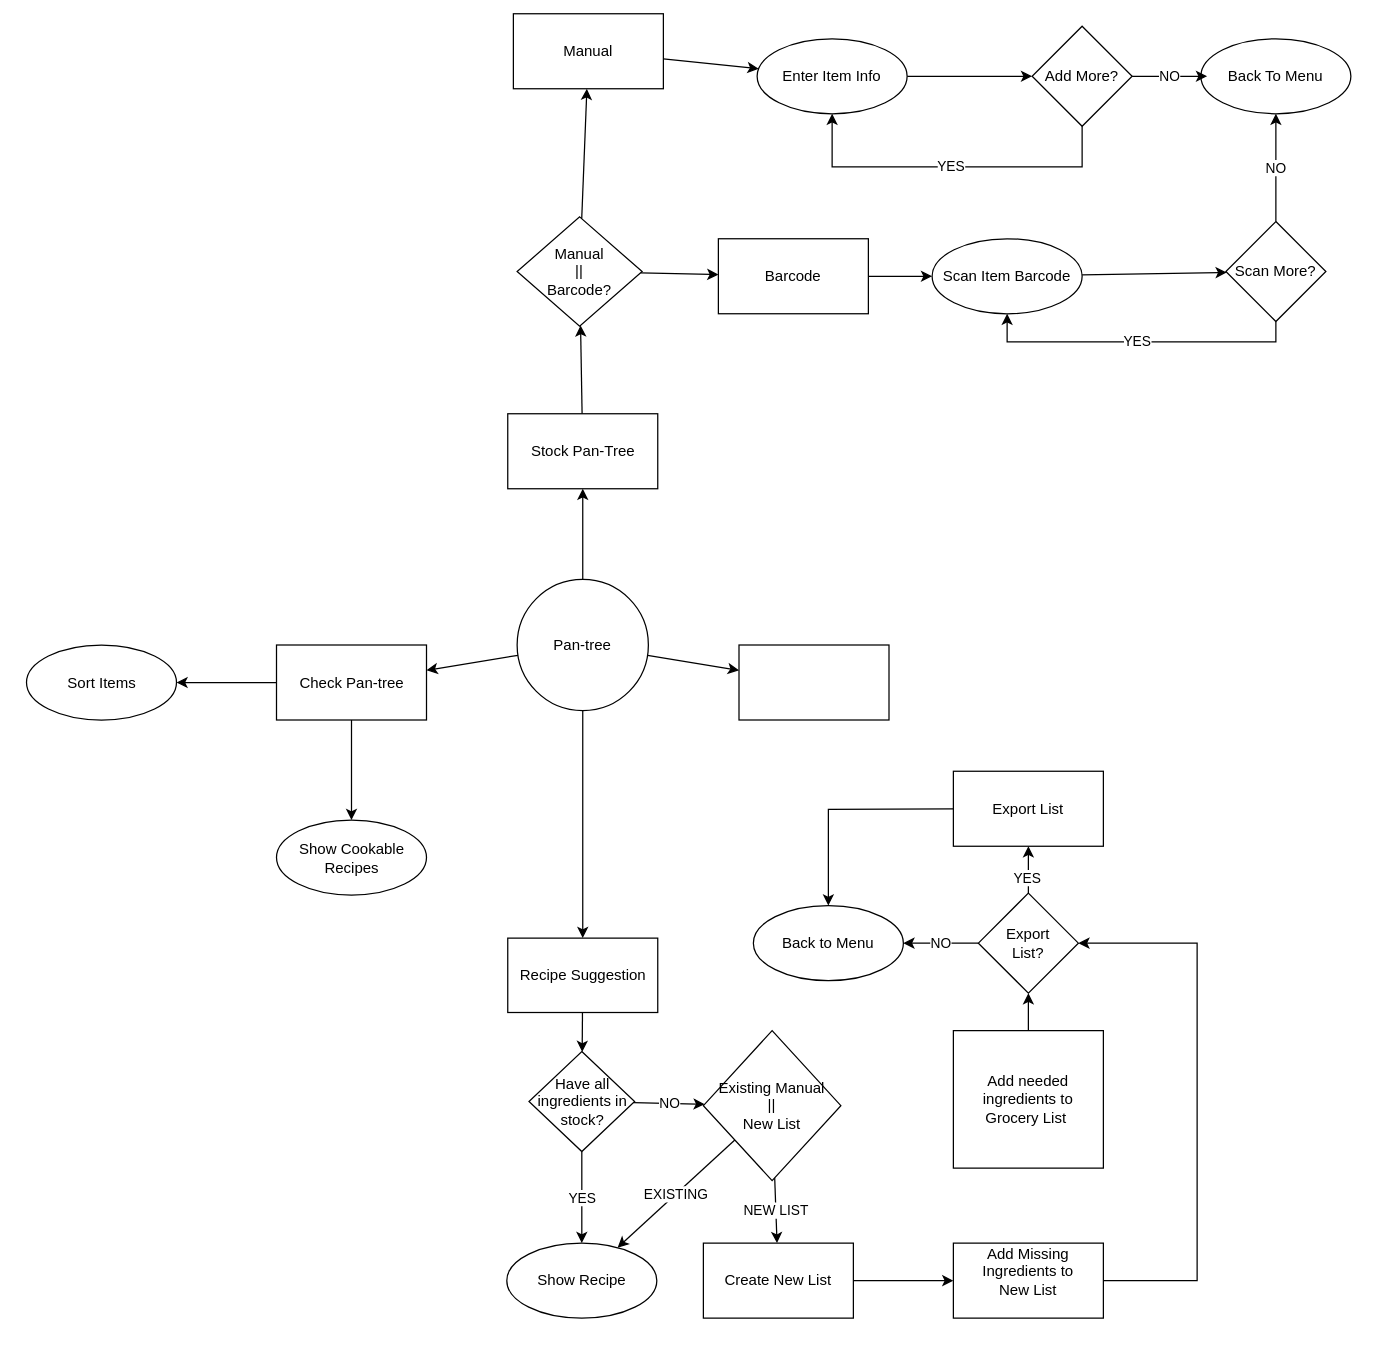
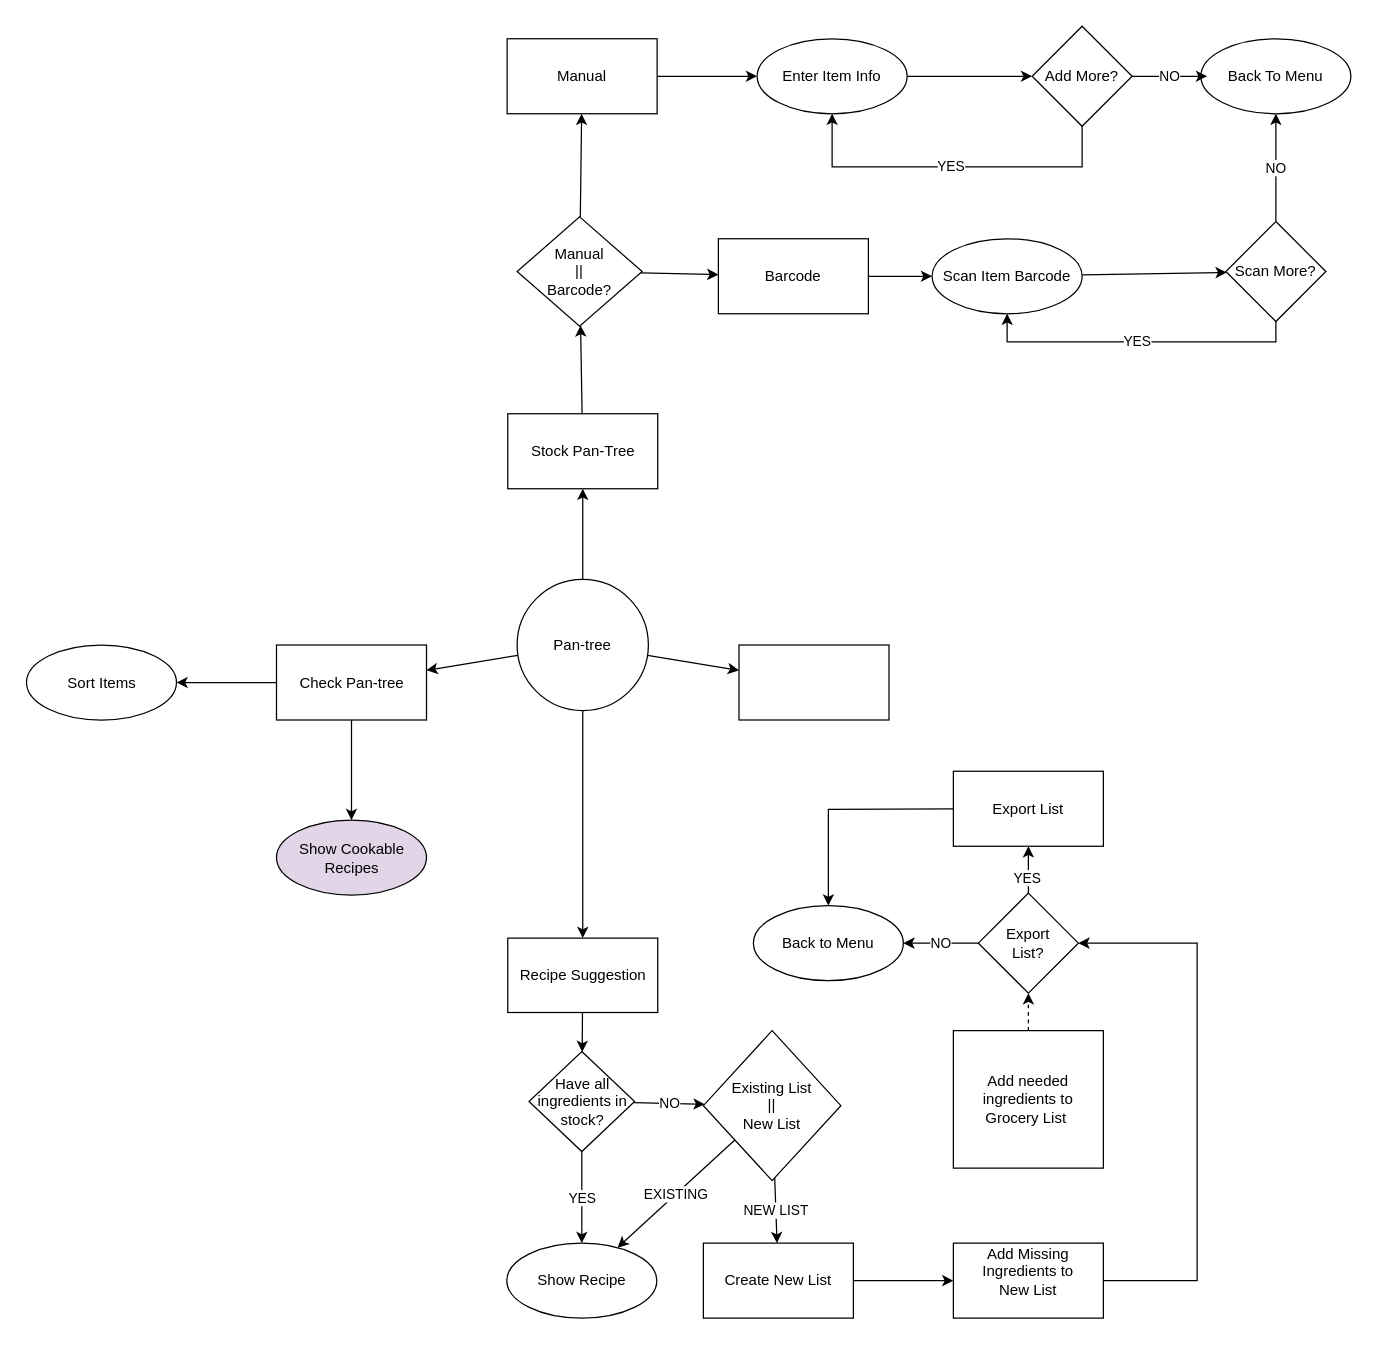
(588, 51) -> (582, 76)
(351, 858) -> (351, 858)
(1028, 1014) -> (1028, 1014)
(772, 1106) -> (772, 1106)
